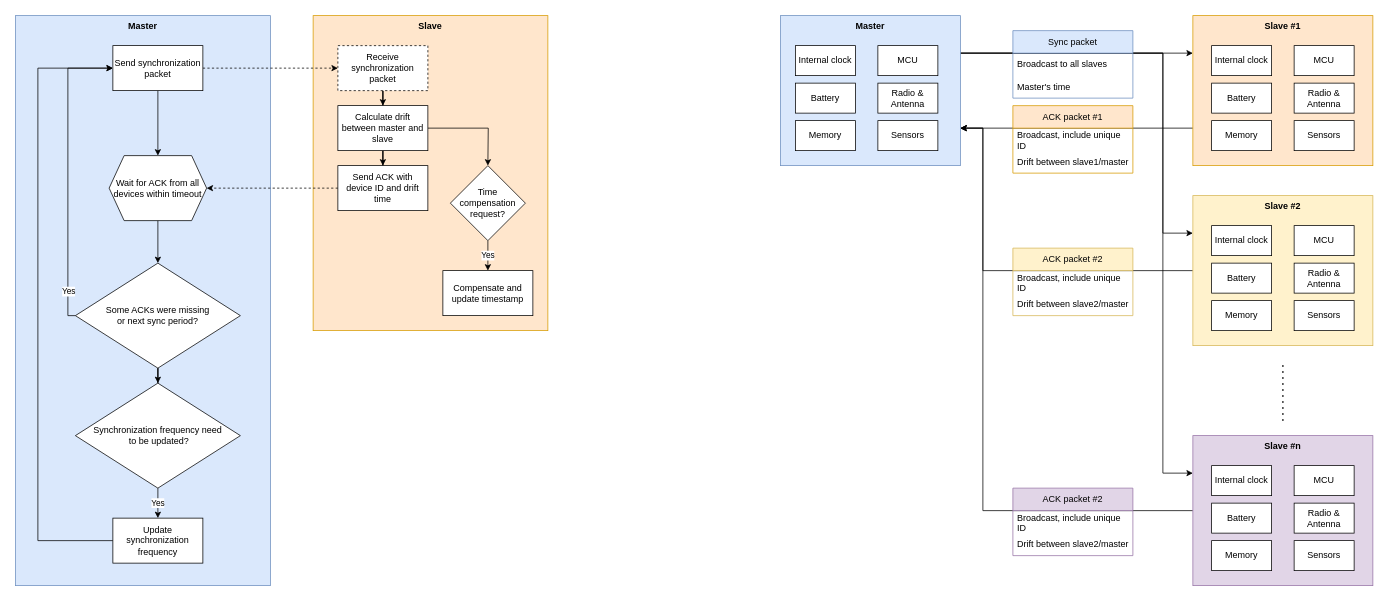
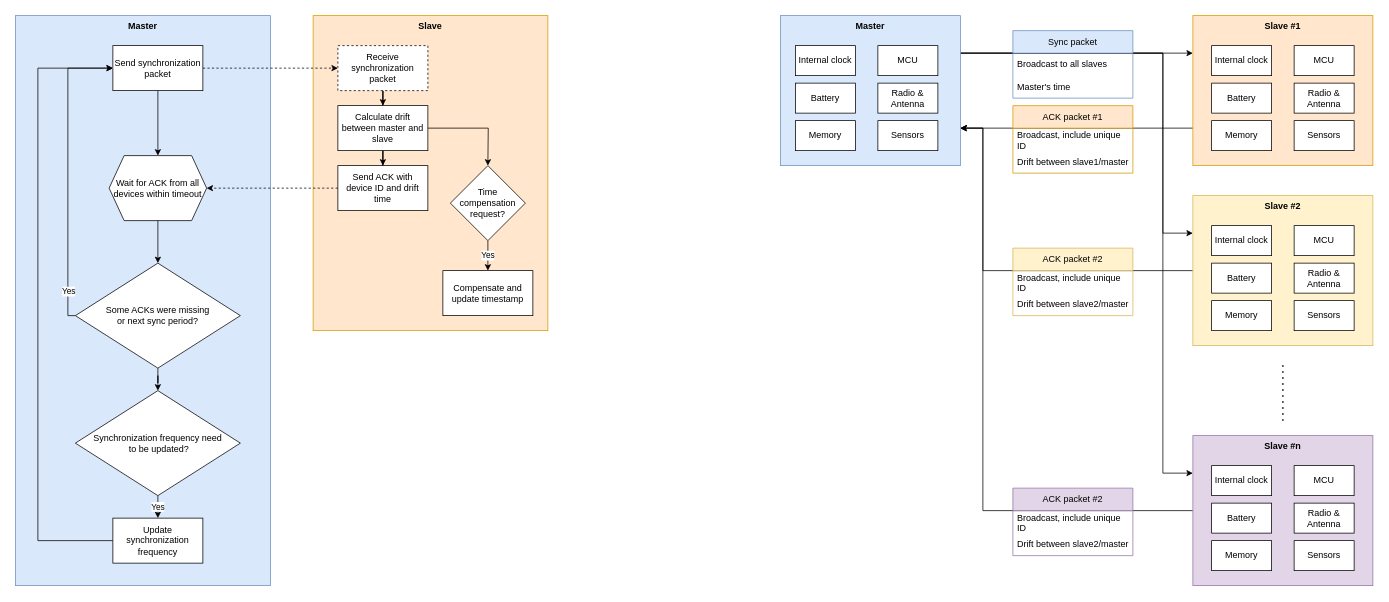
(158, 435) -> (158, 443)
